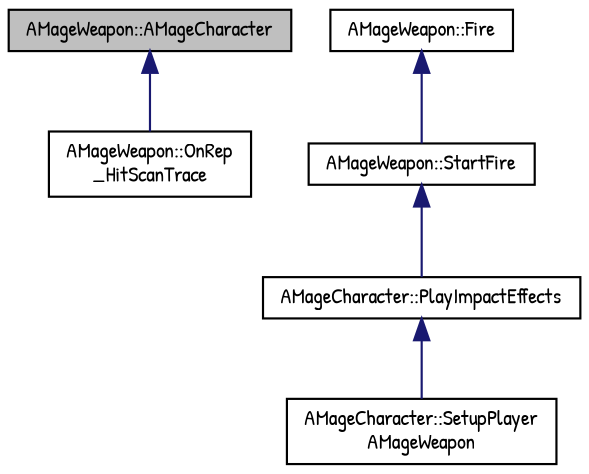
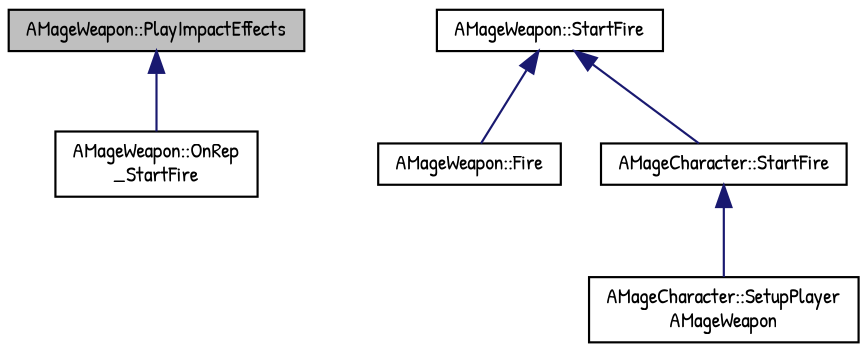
(150, 30) -> (156, 30)
(422, 108) -> (504, 107)
(150, 164) -> (156, 164)
(422, 298) -> (724, 164)
